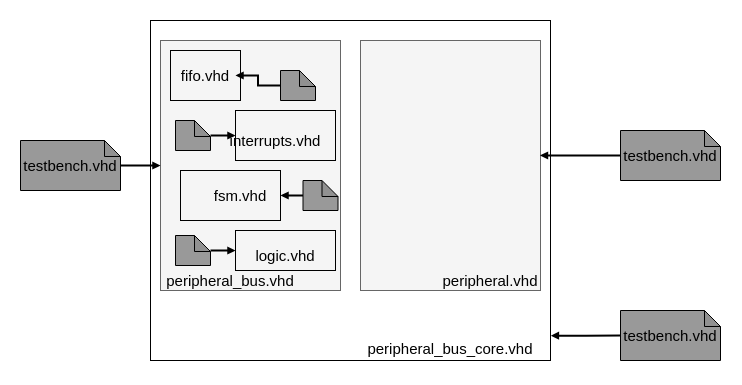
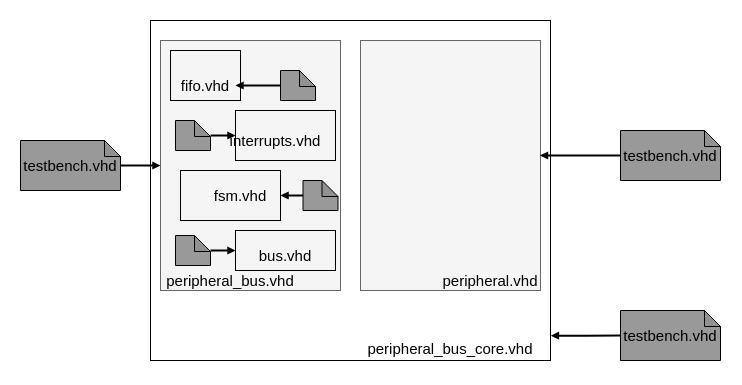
(206, 76) -> (206, 86)
(286, 256) -> (286, 256)
